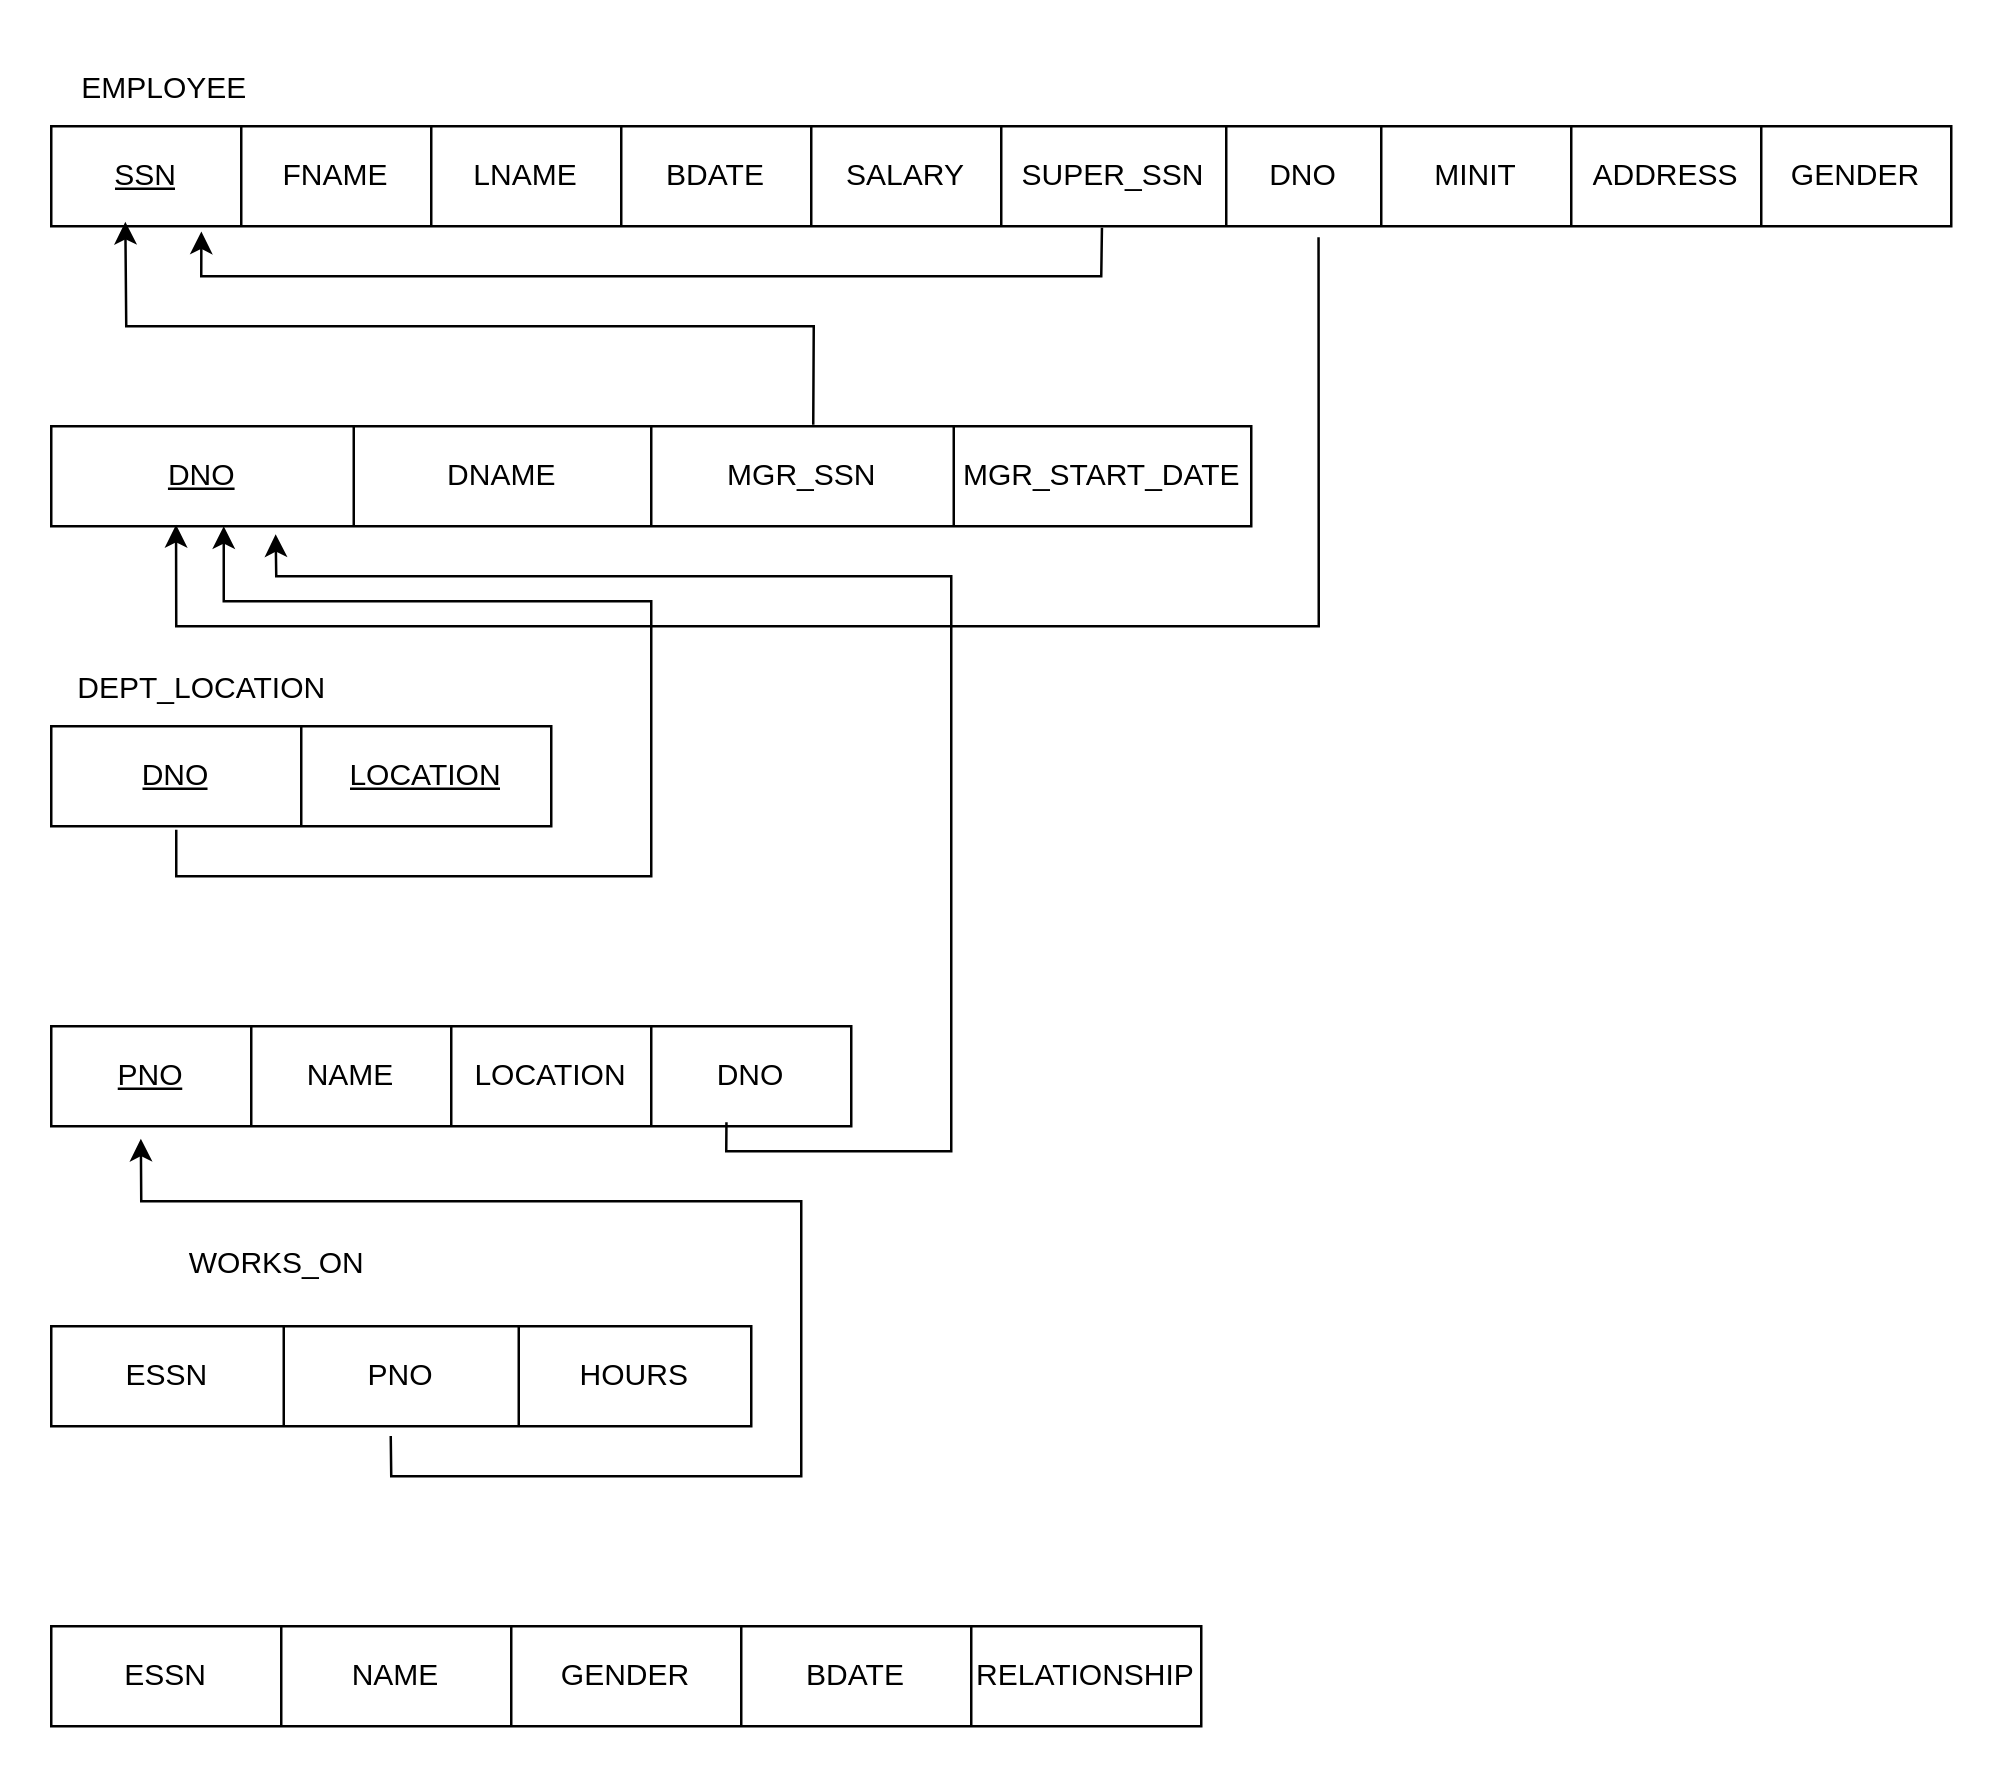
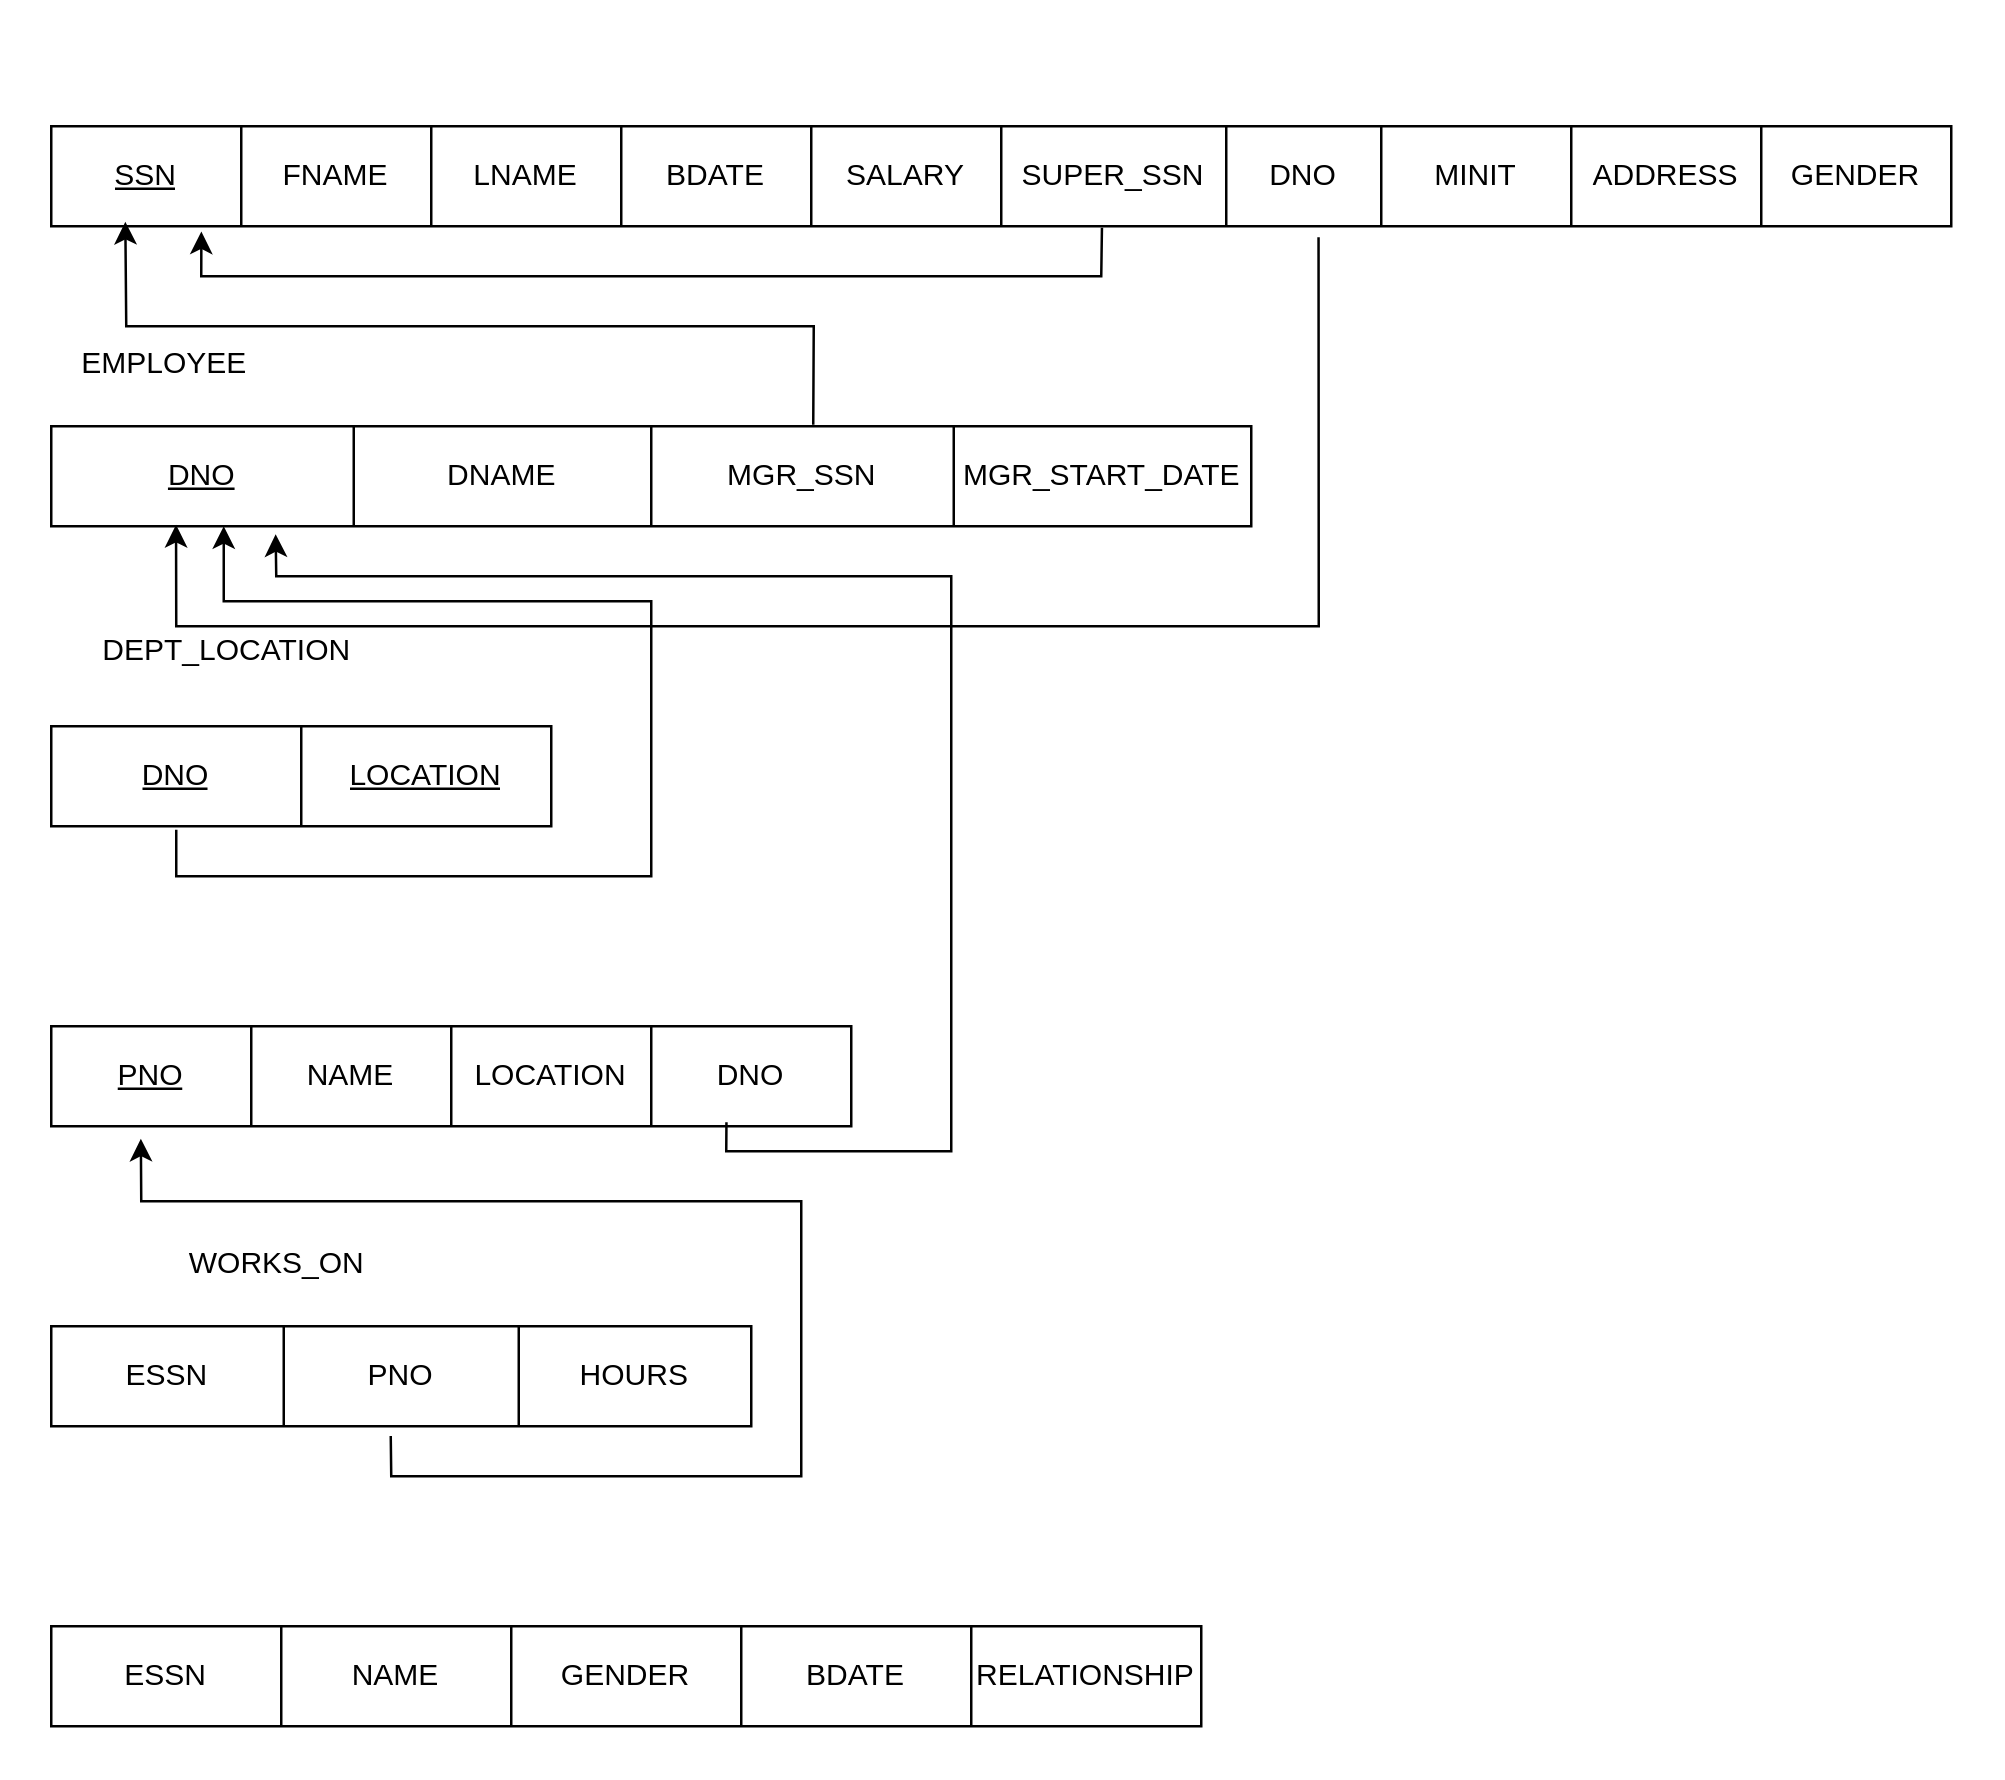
(164, 89) -> (164, 364)
(201, 689) -> (226, 651)
